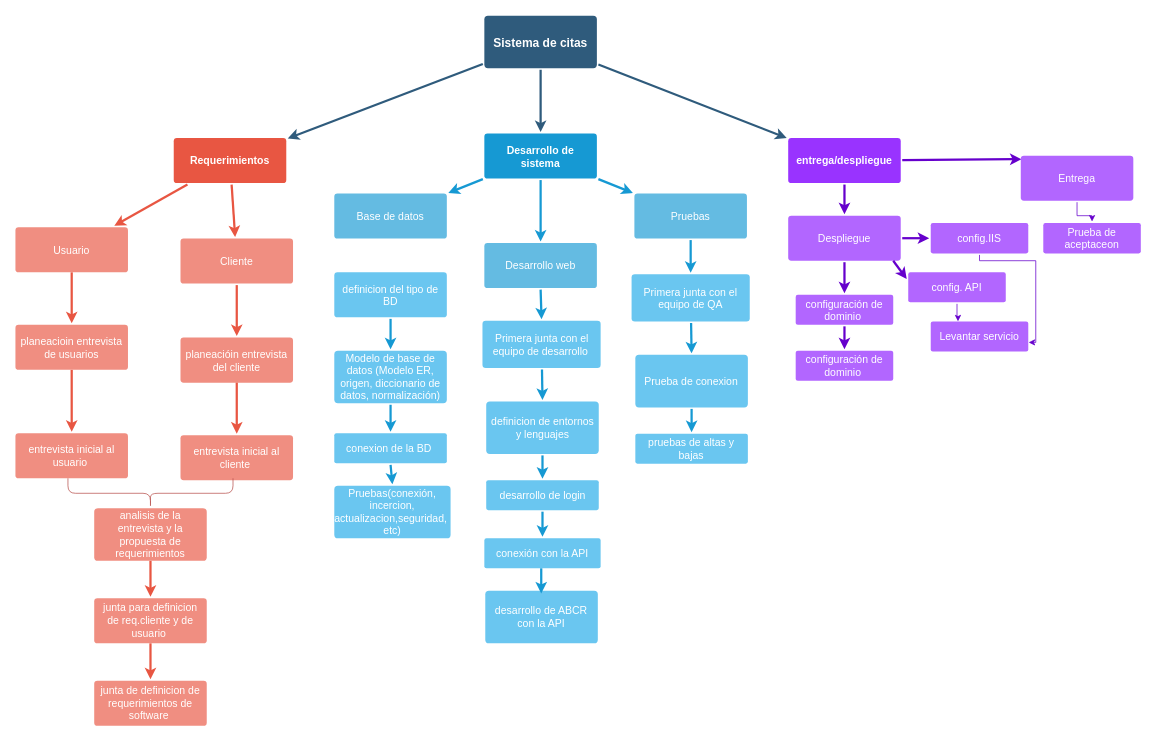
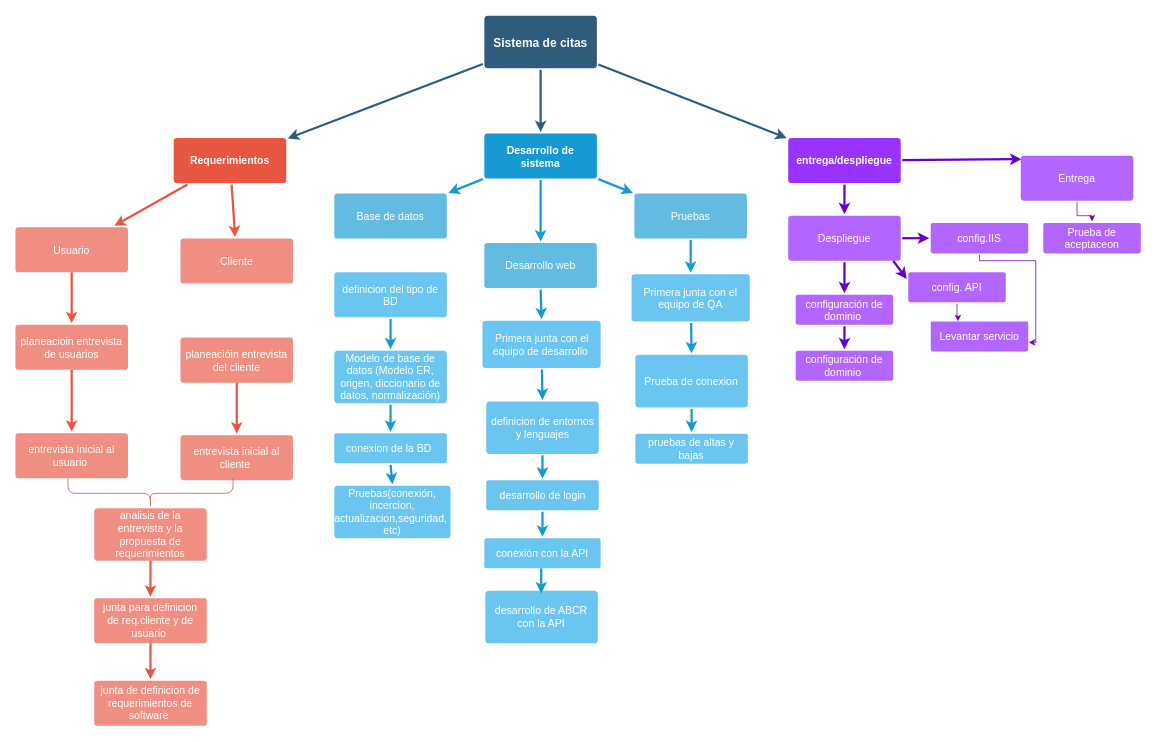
(237, 306) -> none
